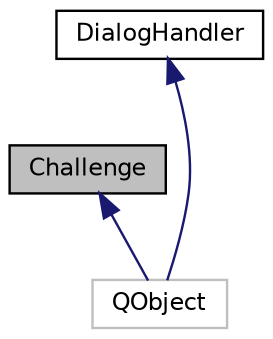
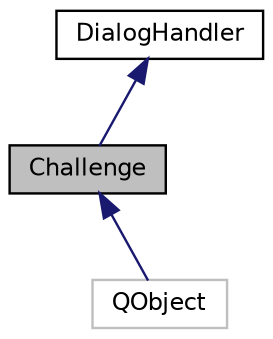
(190, 182) -> (118, 113)
